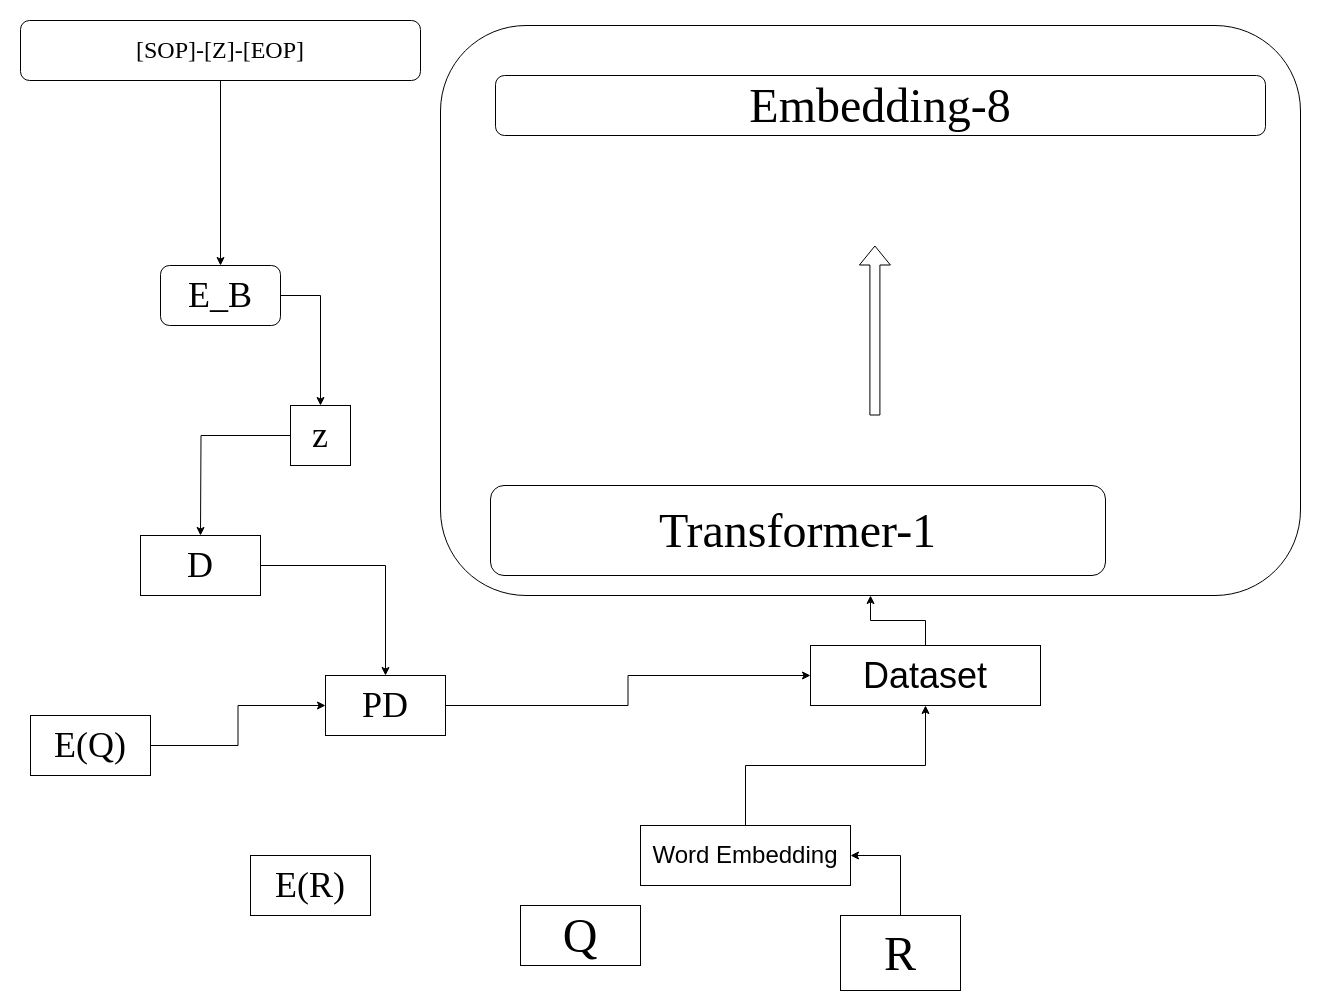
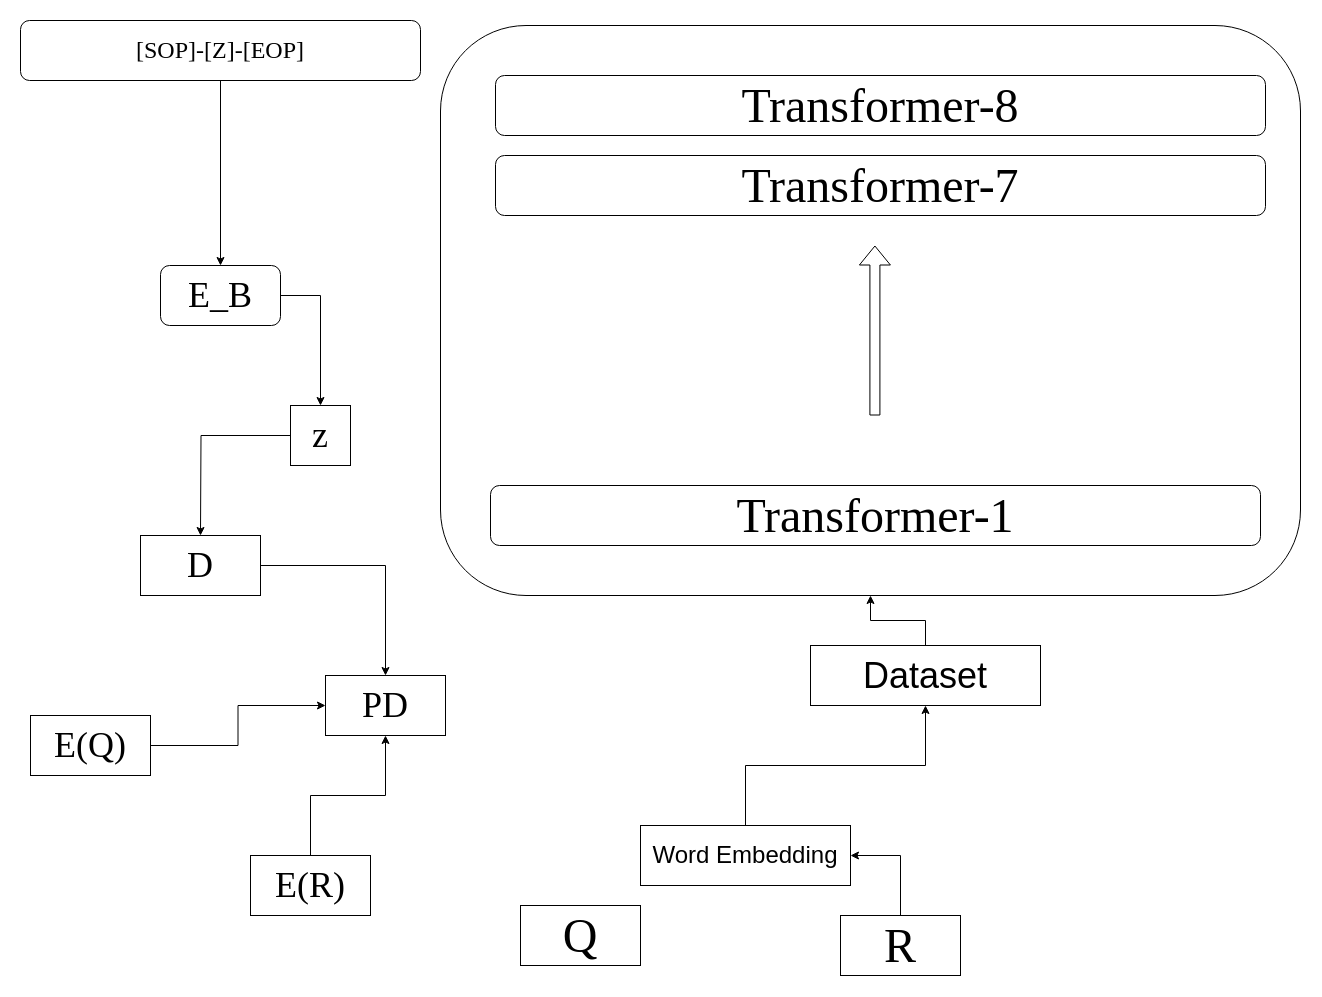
(881, 106) -> (881, 106)
none -> (881, 186)
(798, 531) -> (876, 516)
(628, 694) -> none
none -> (345, 796)
(901, 953) -> (901, 946)
